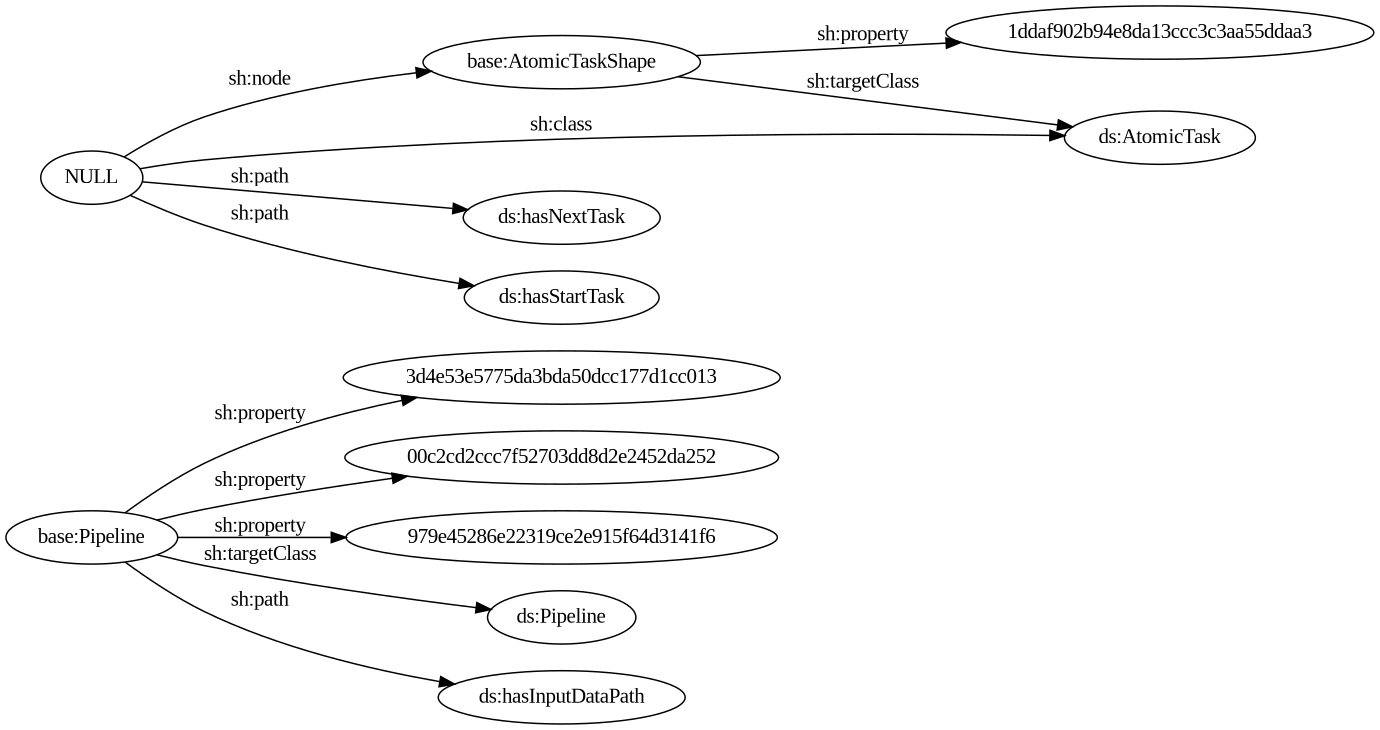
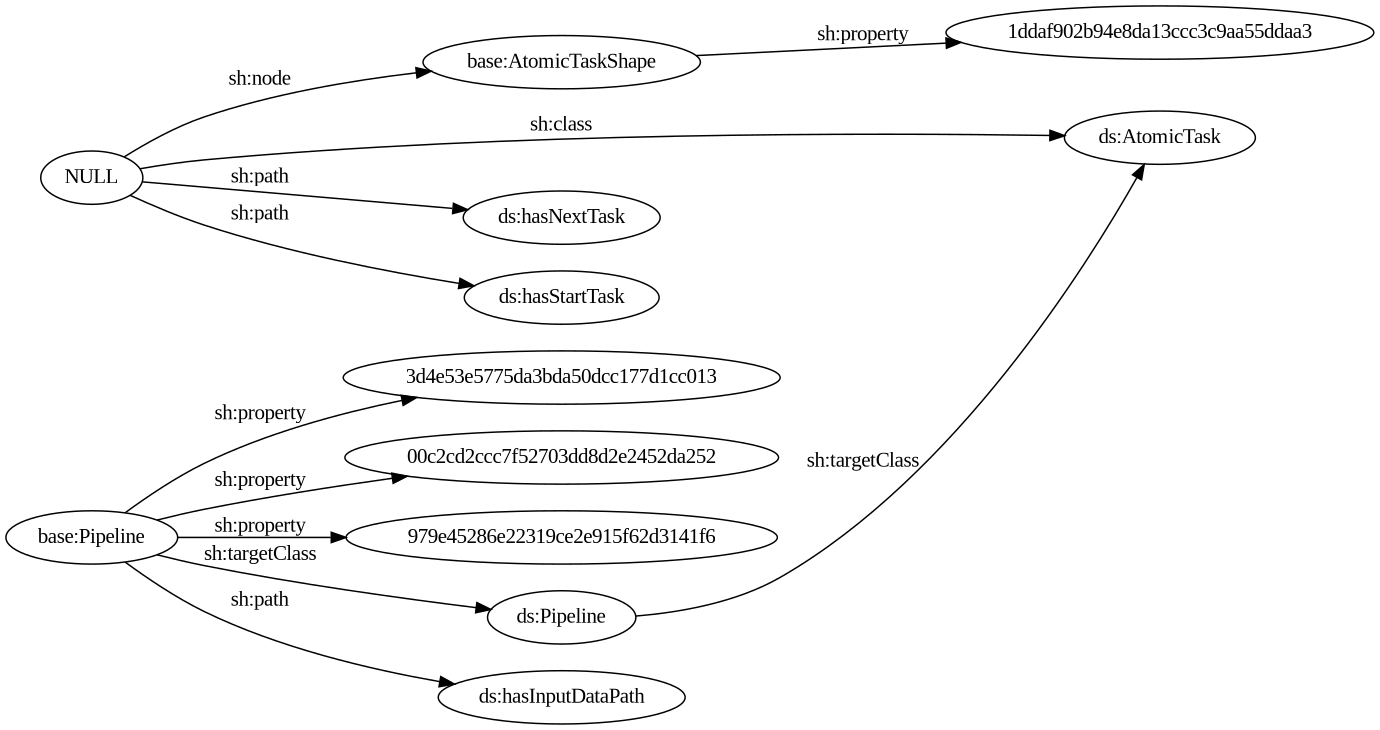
(1160, 33) -> (1160, 33)
(868, 101) -> (932, 455)
(562, 537) -> (562, 537)
